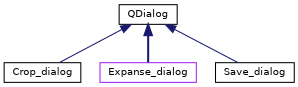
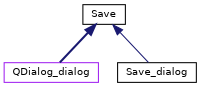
(148, 15) -> (104, 15)
(42, 73) -> none
(148, 73) -> (51, 73)
